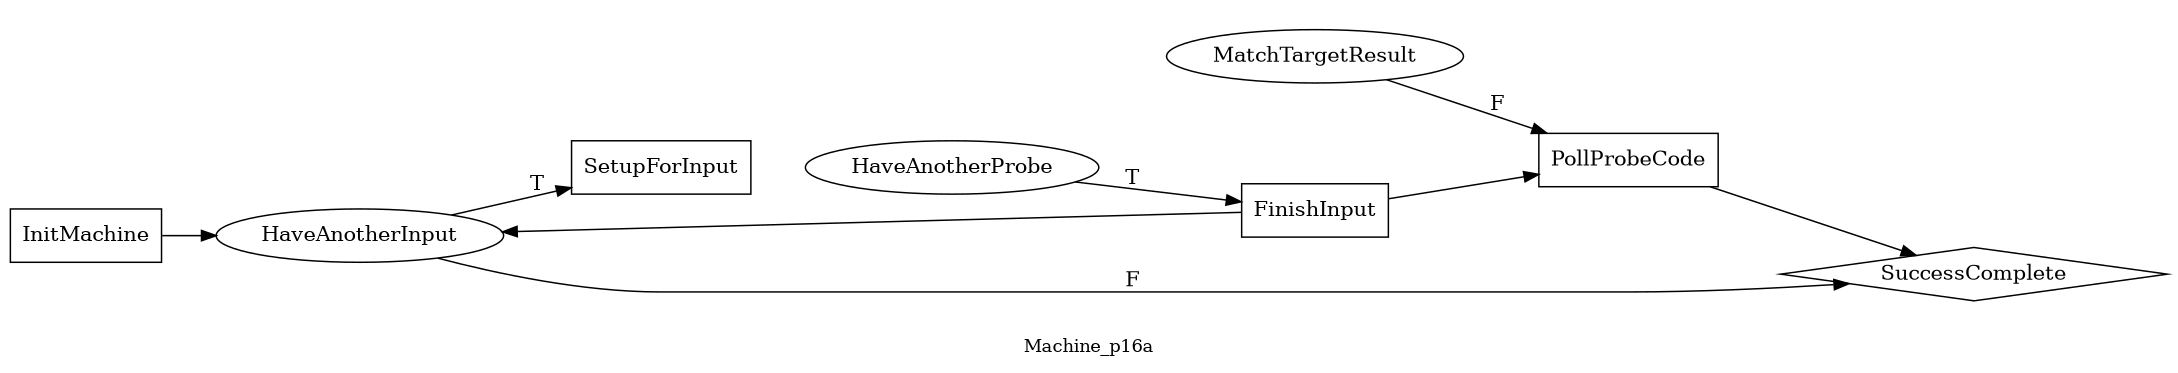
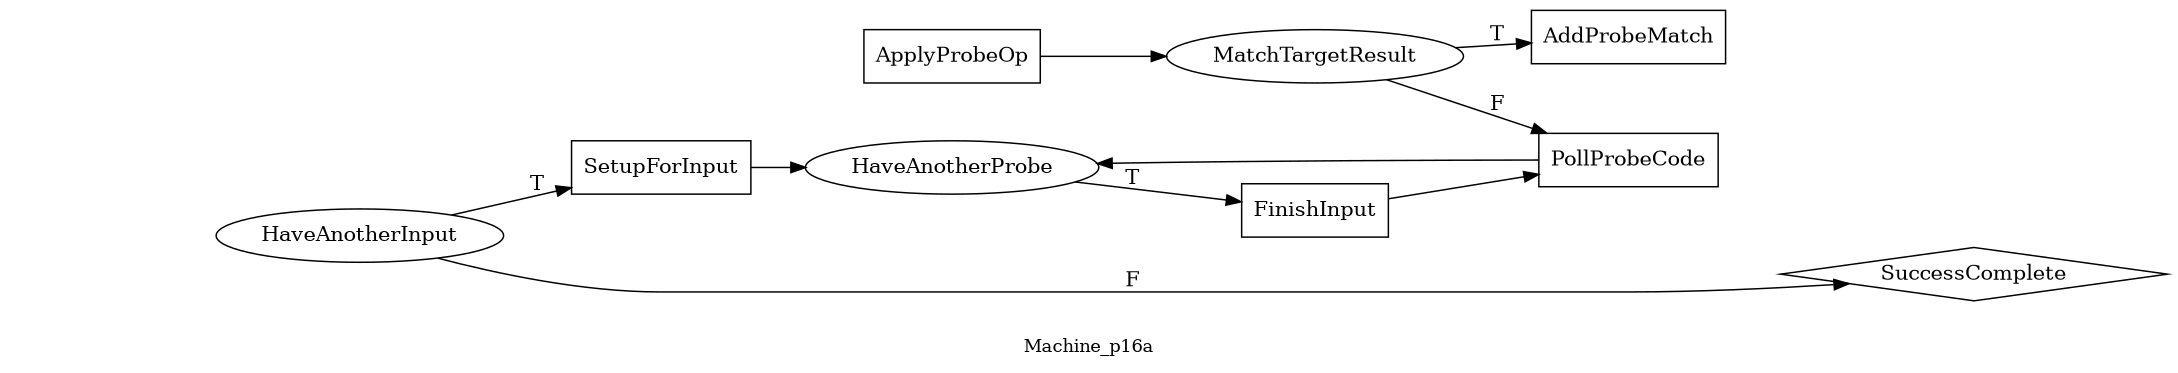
none -> (1629, 37)
none -> (952, 56)
none -> (771, 167)
(1806, 219) -> (1325, 161)
(880, 222) -> none
(86, 236) -> none
